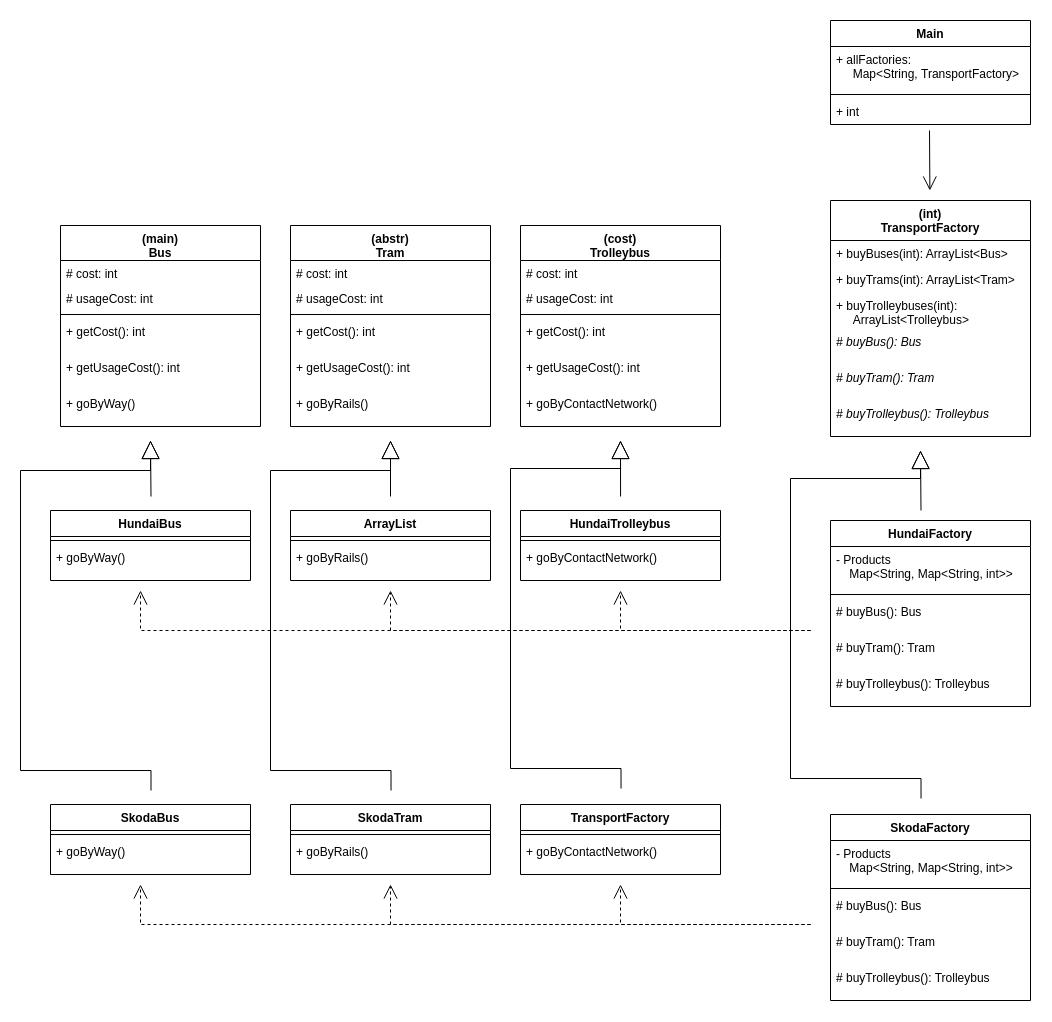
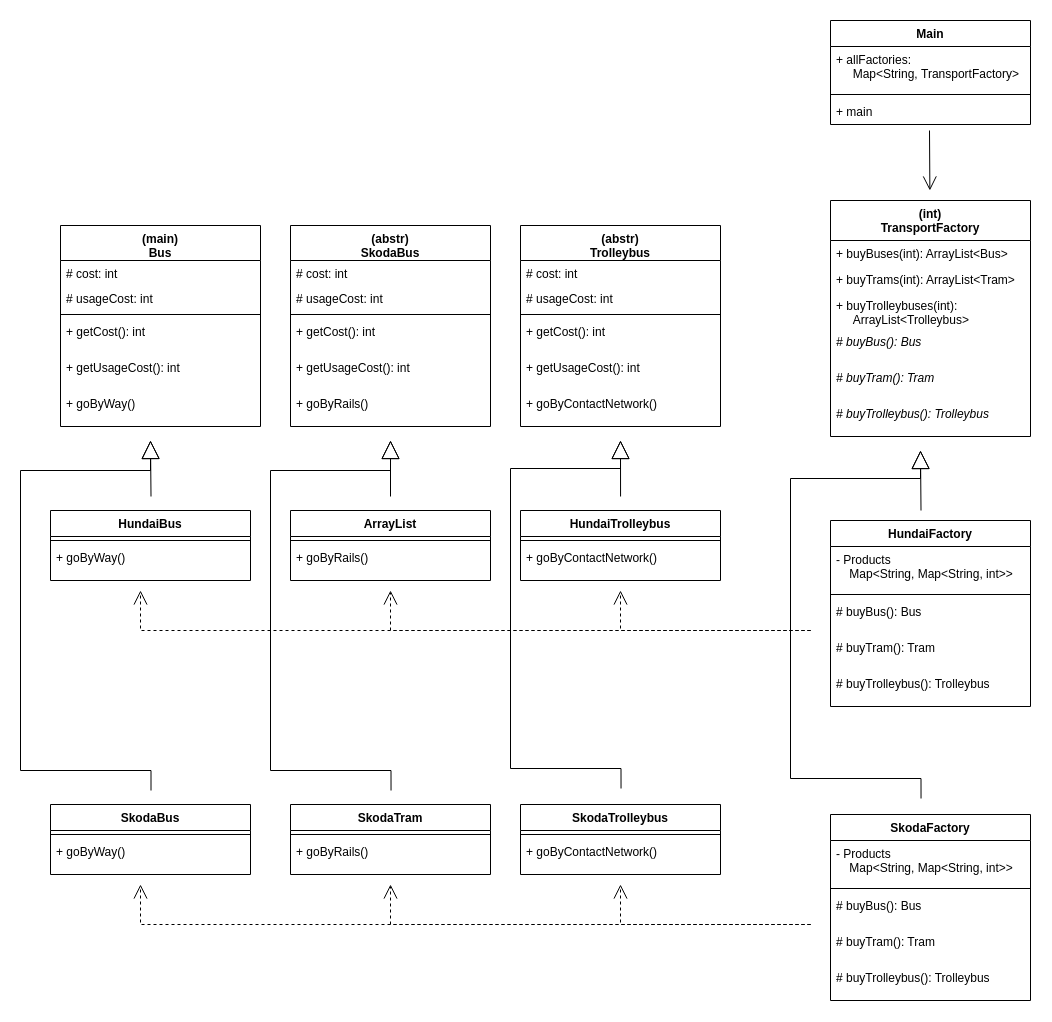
(850, 112) -> (853, 112)
(390, 239) -> (390, 239)
(620, 239) -> (620, 239)
(620, 818) -> (620, 818)
